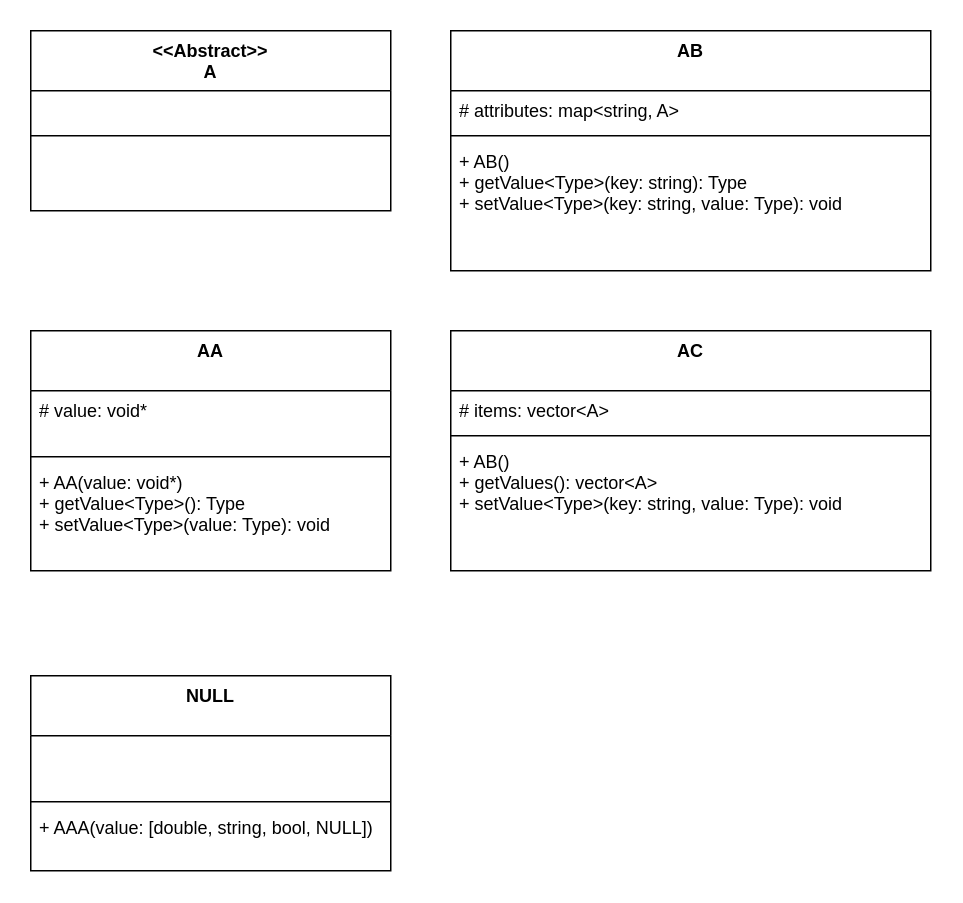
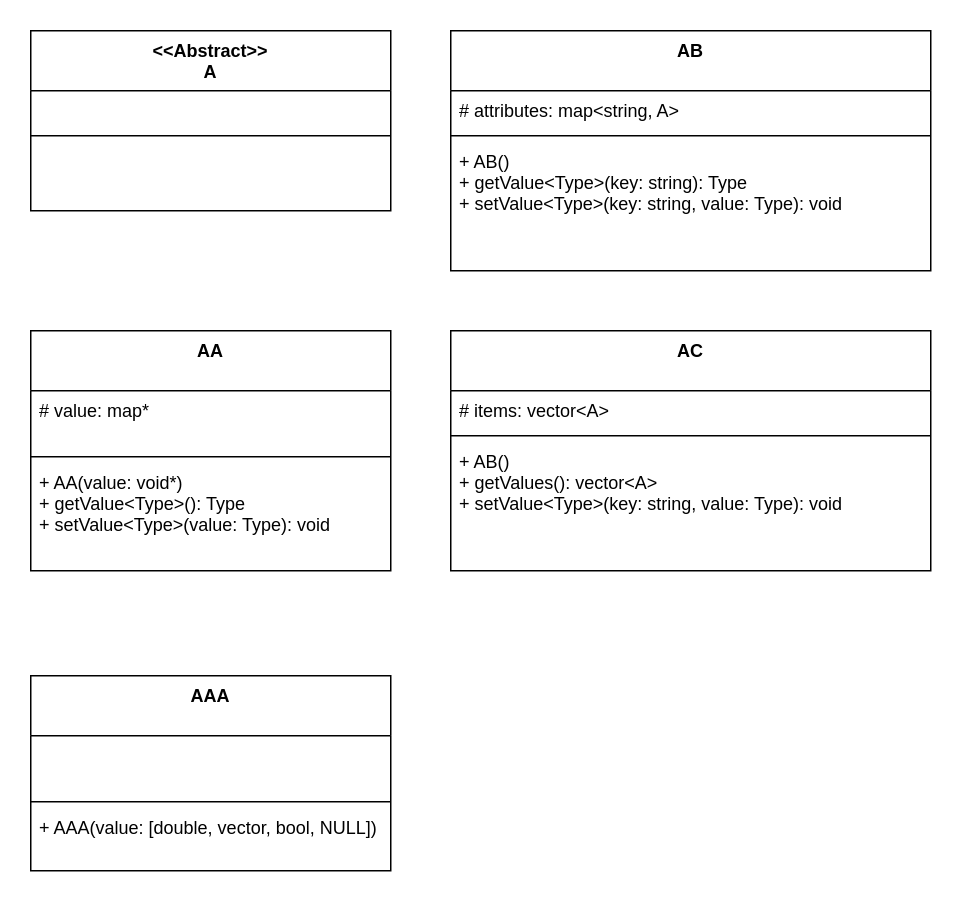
(98, 411) -> (95, 411)
(210, 696) -> (210, 696)
(220, 828) -> (223, 828)
